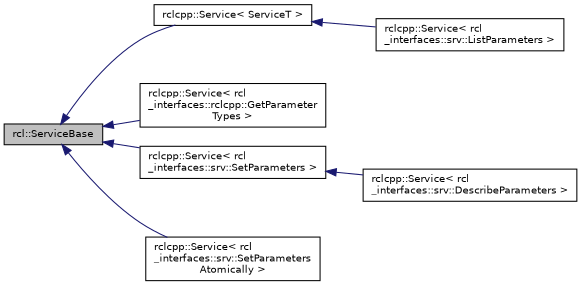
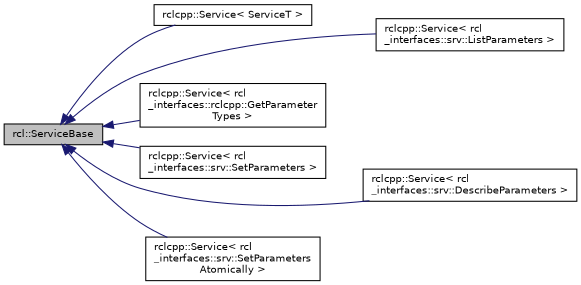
(349, 25) -> (217, 52)
(350, 174) -> (216, 202)
